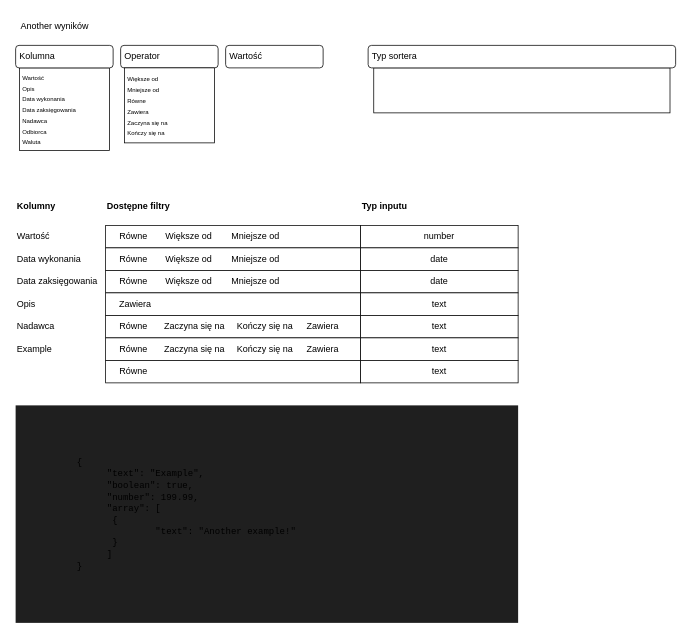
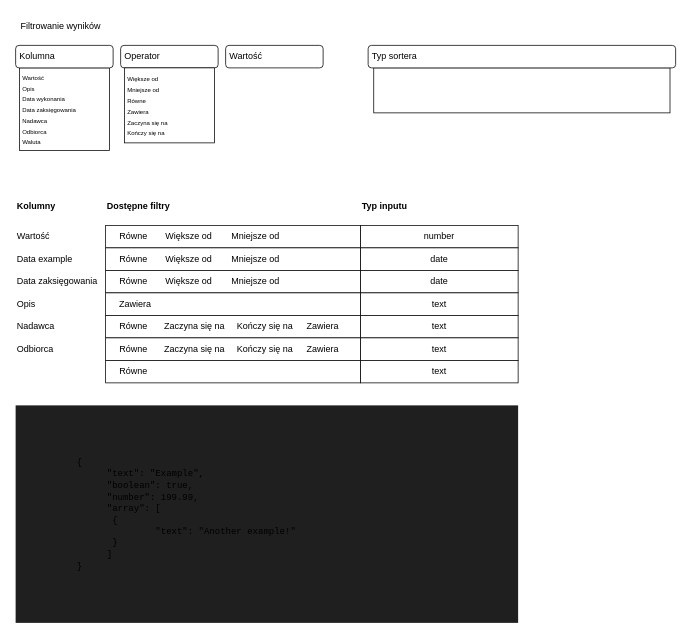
(56, 27) -> (63, 27)
(50, 259) -> (45, 259)
(33, 349) -> (36, 349)
